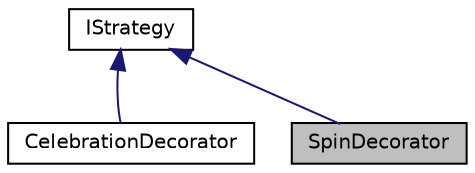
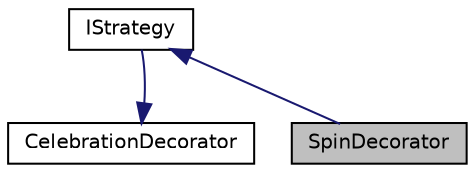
(118, 97) -> (145, 76)
